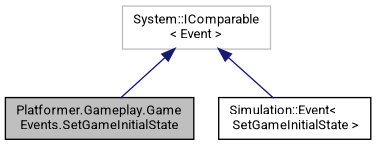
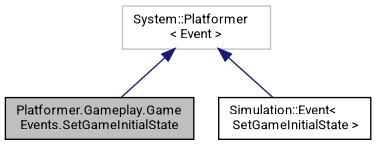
(196, 28) -> (196, 28)
